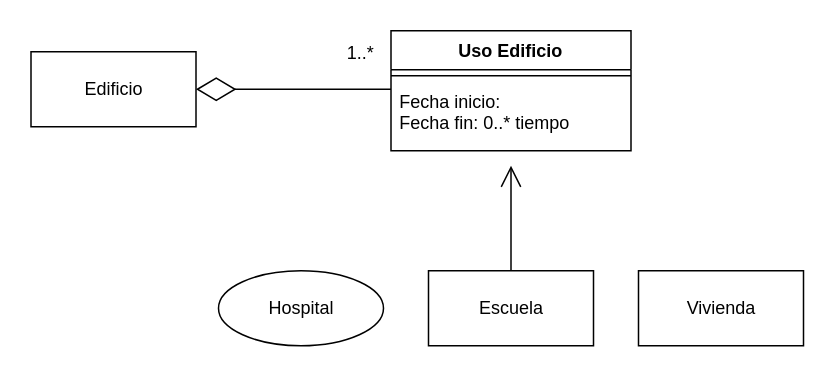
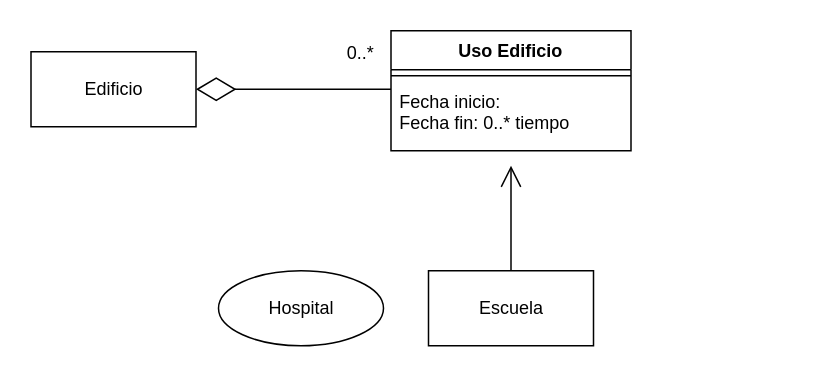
(361, 53) -> (361, 53)
(721, 308) -> none
